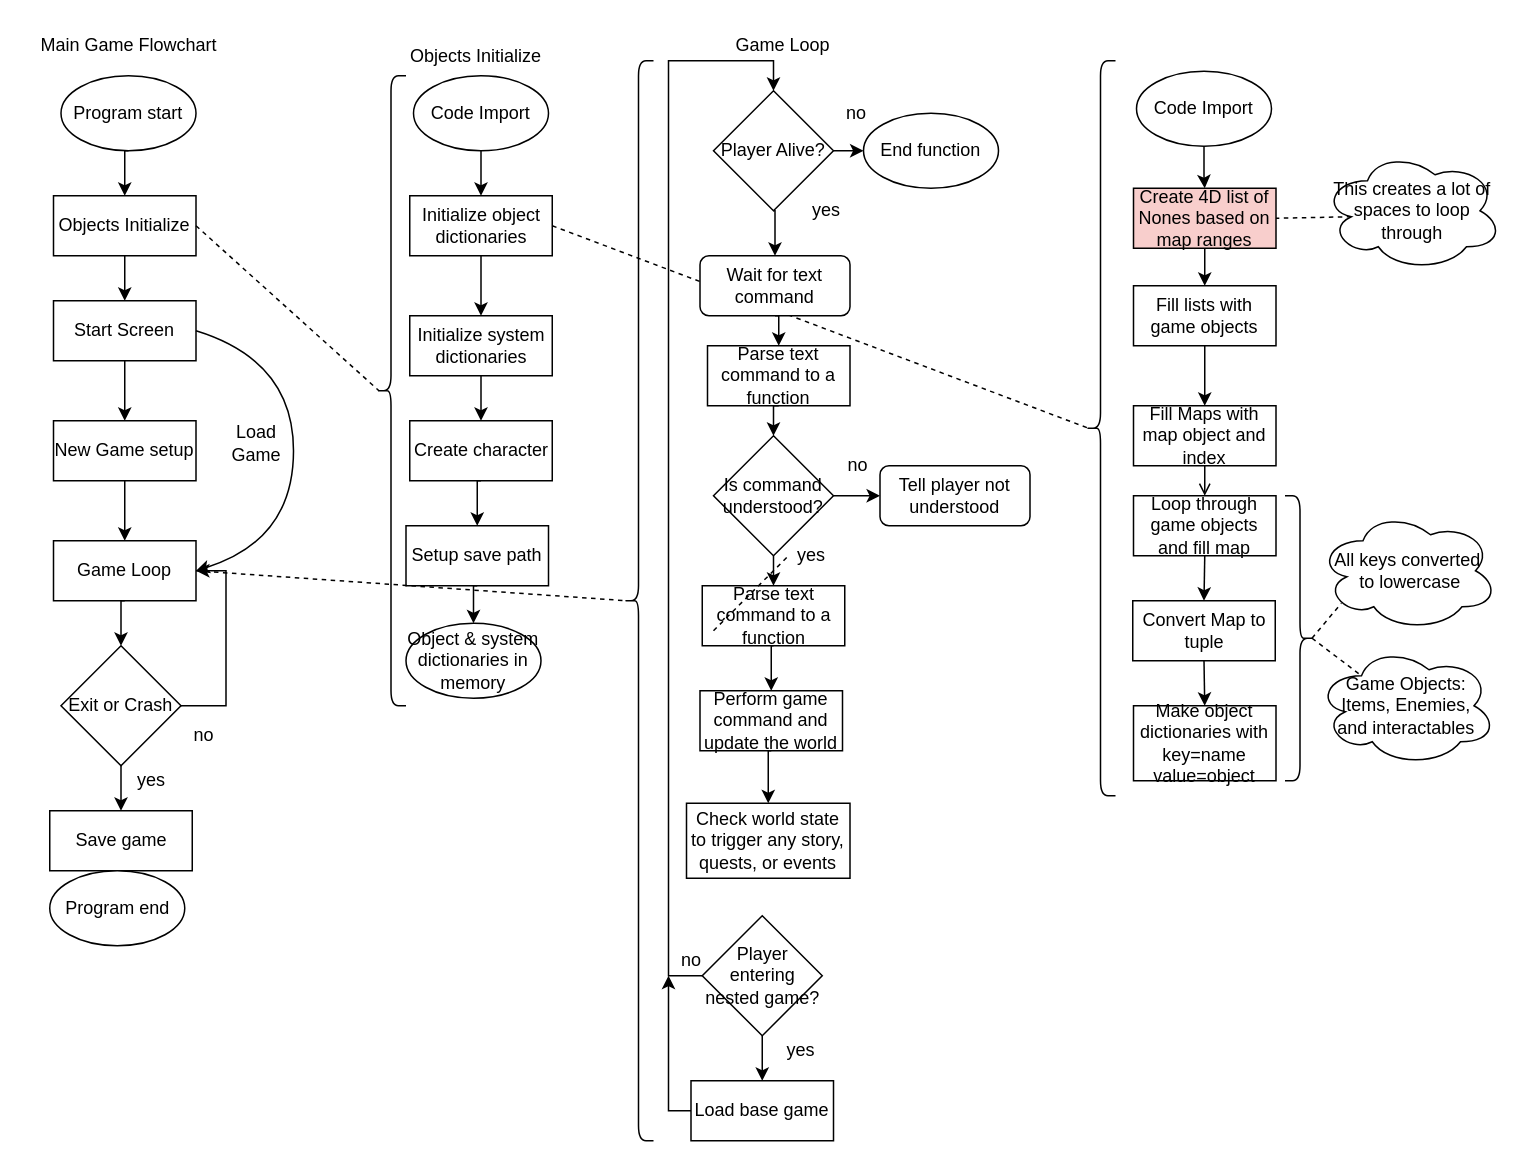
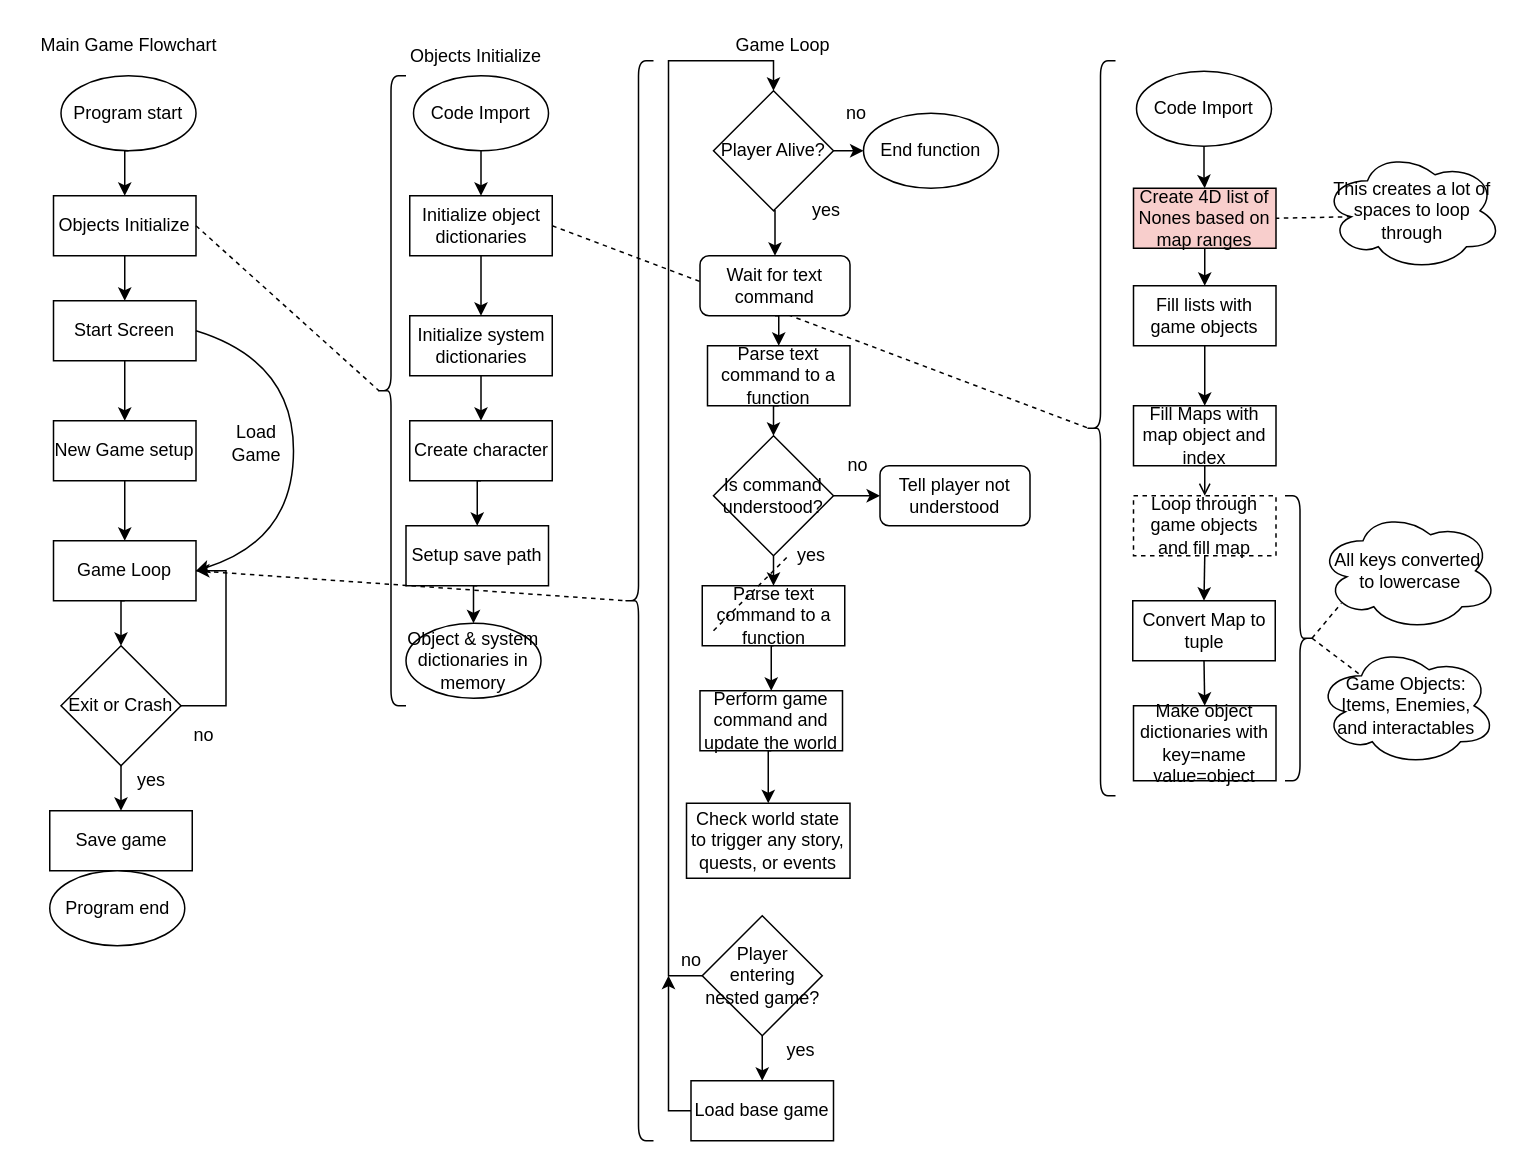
(1205, 526) -> (1205, 526)
